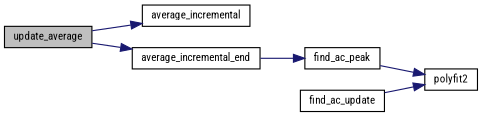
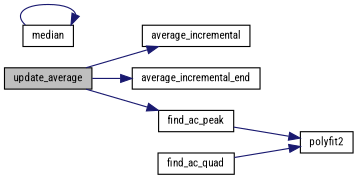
none -> (48, 36)
(277, 58) -> (117, 98)
(342, 101) -> (196, 164)
